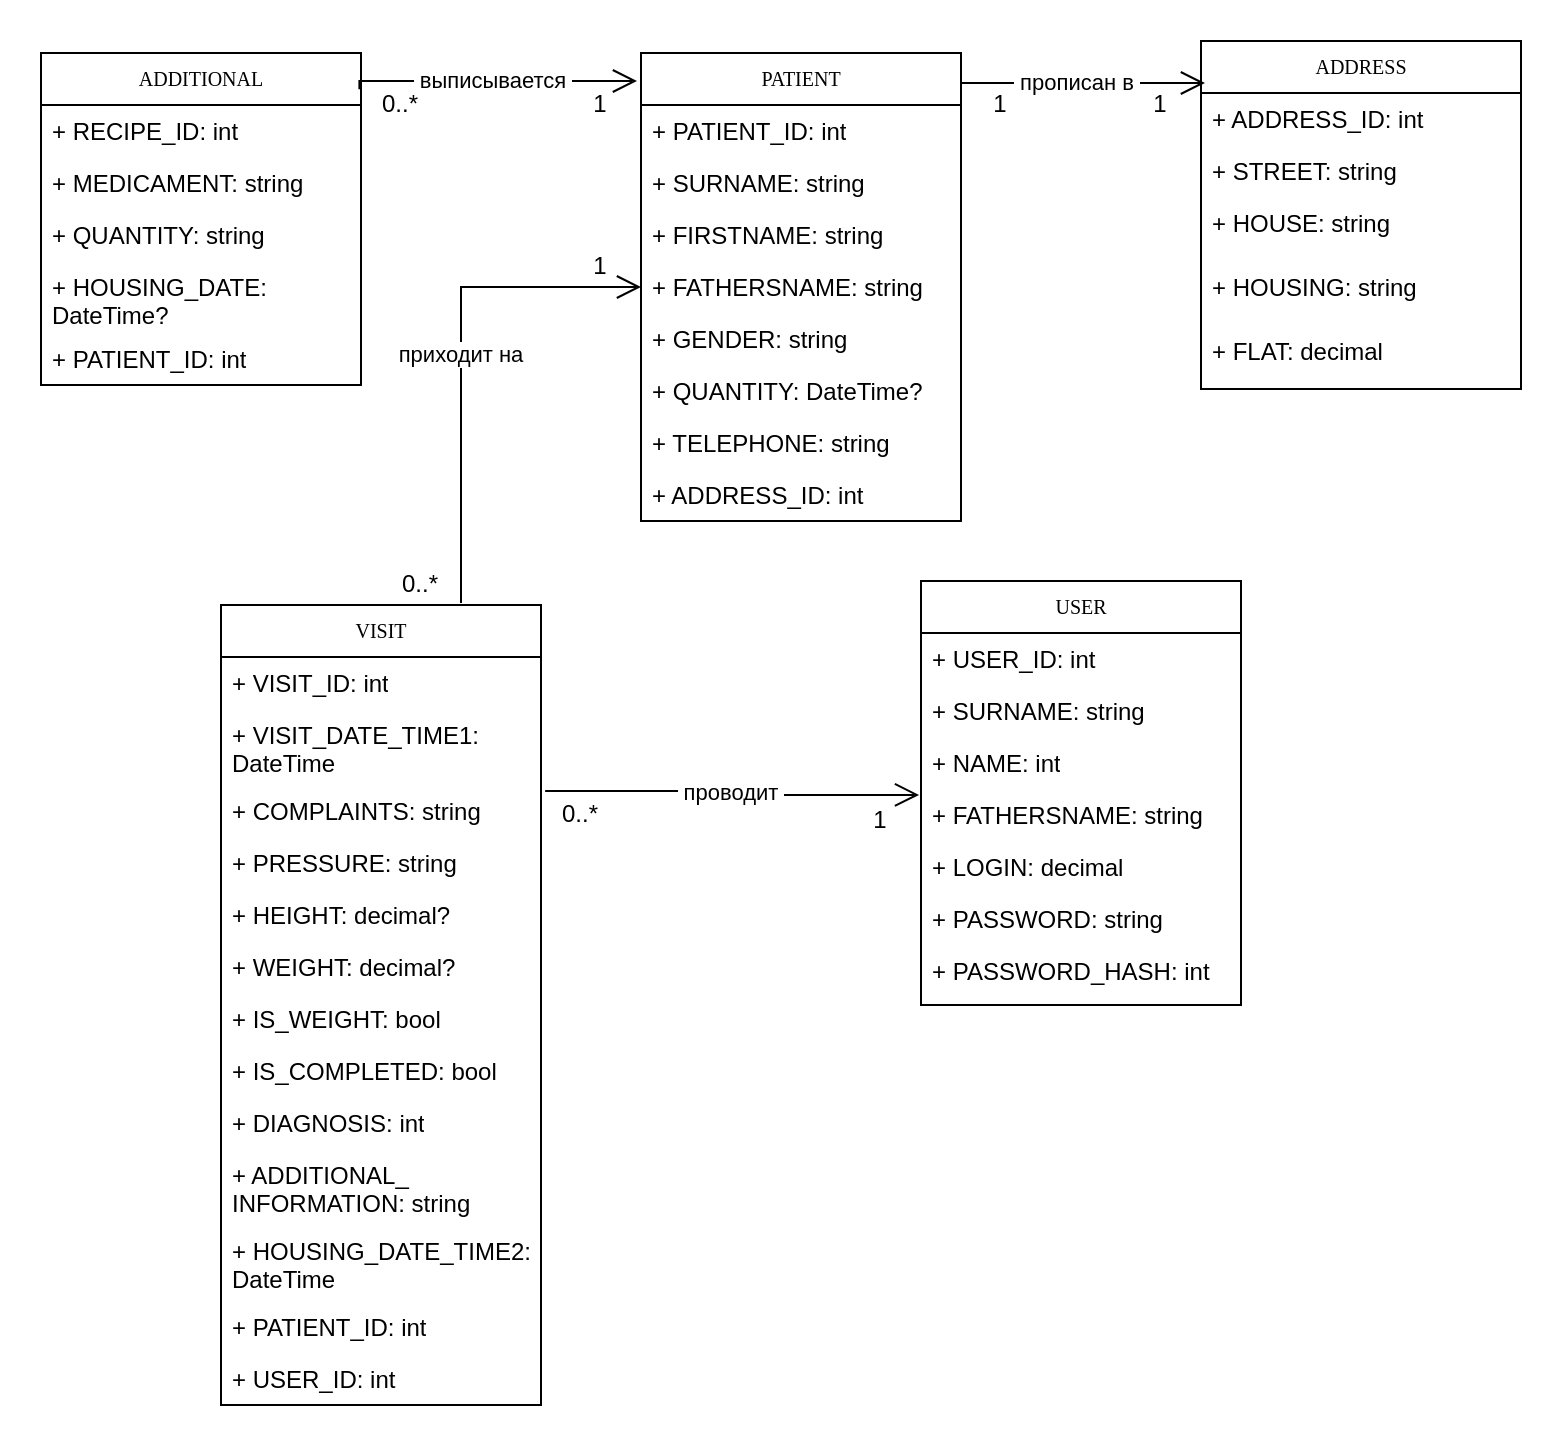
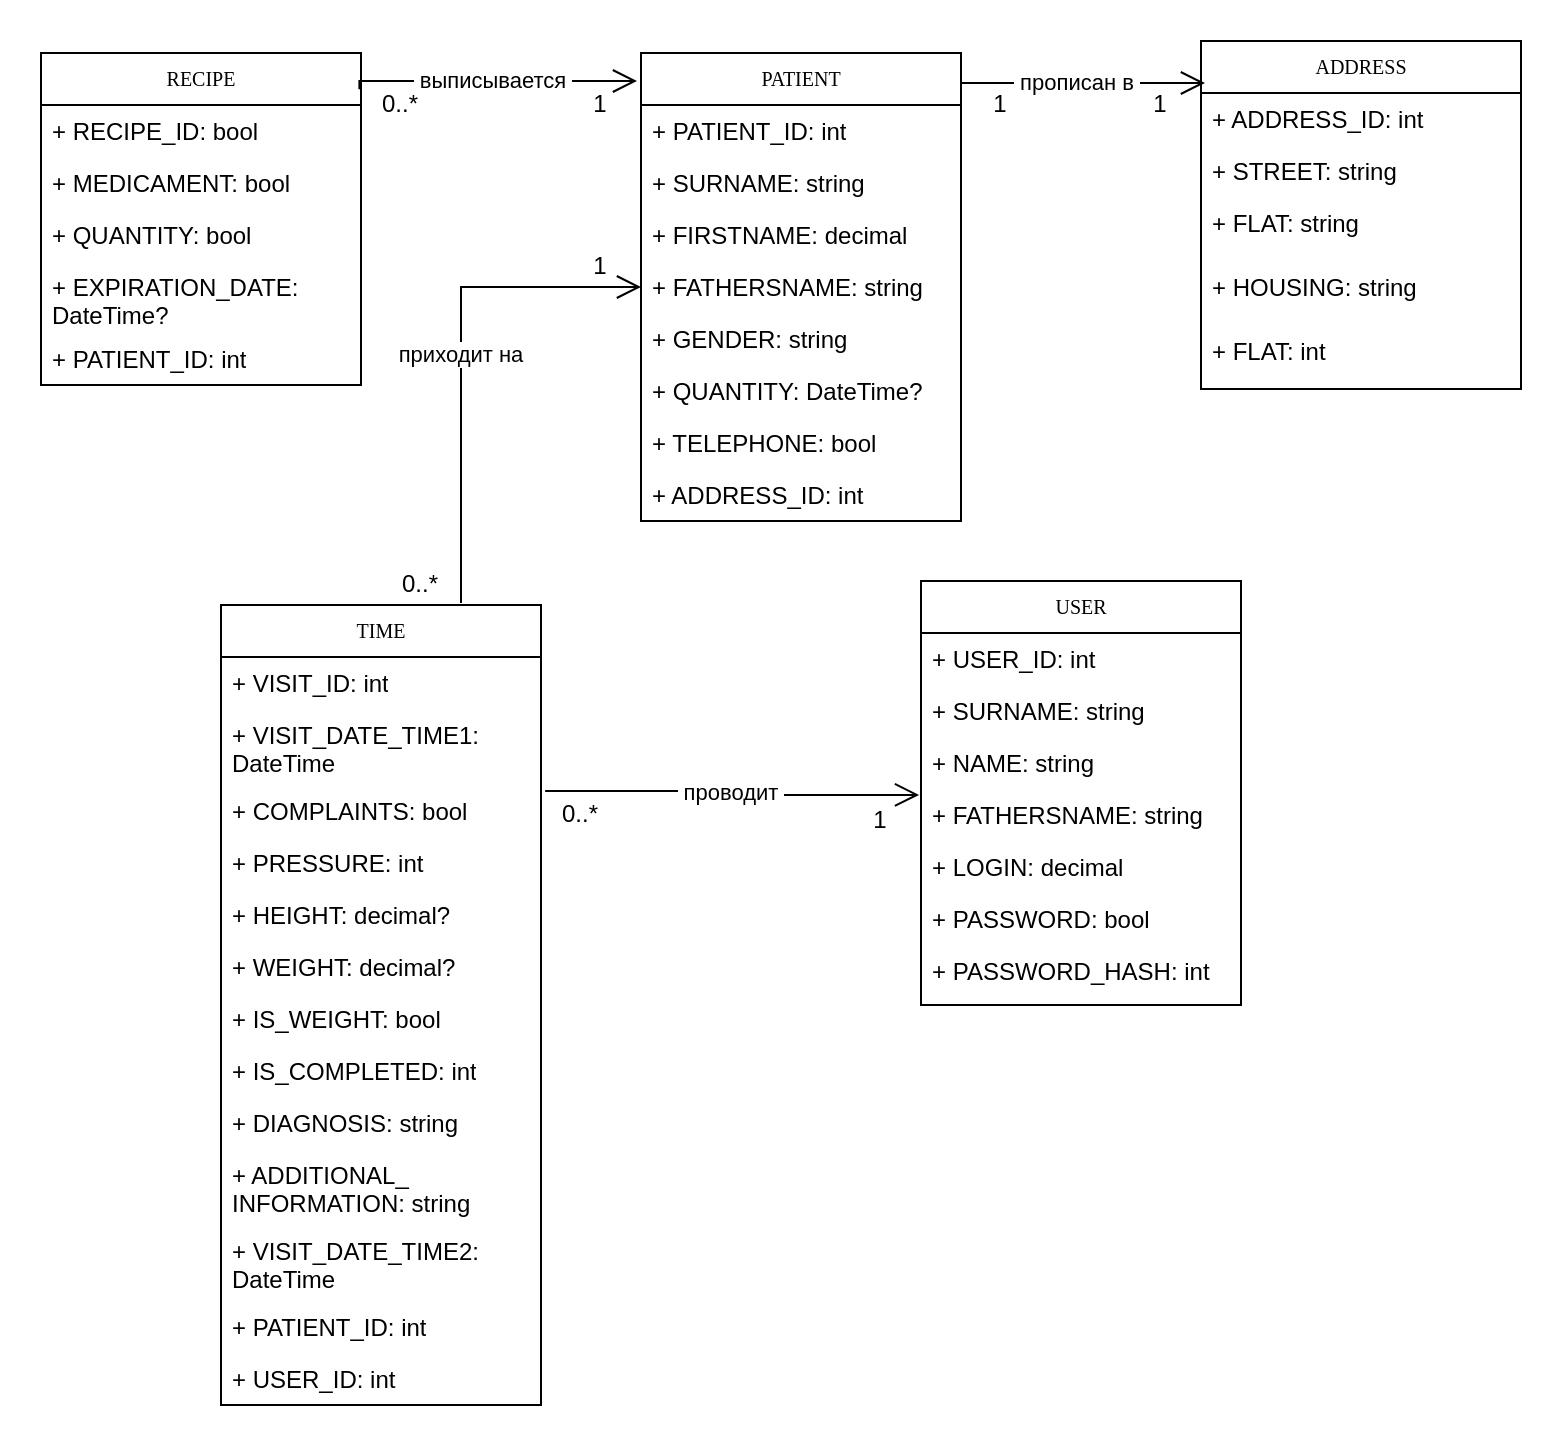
(202, 79) -> (202, 79)
(148, 133) -> (155, 133)
(175, 185) -> (161, 185)
(1301, 225) -> (1295, 225)
(161, 237) -> (148, 237)
(768, 237) -> (772, 237)
(203, 304) -> (203, 304)
(1298, 353) -> (1274, 353)
(768, 445) -> (755, 445)
(382, 631) -> (382, 631)
(994, 765) -> (1015, 765)
(355, 813) -> (341, 813)
(341, 865) -> (321, 865)
(1041, 921) -> (1028, 921)
(355, 1073) -> (348, 1073)
(328, 1125) -> (348, 1125)
(383, 1268) -> (383, 1268)
